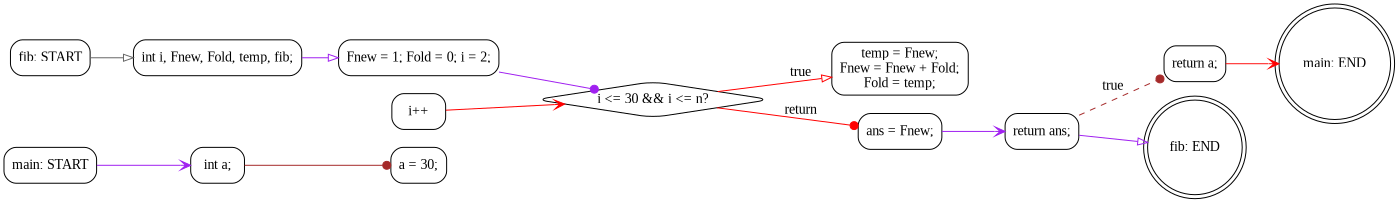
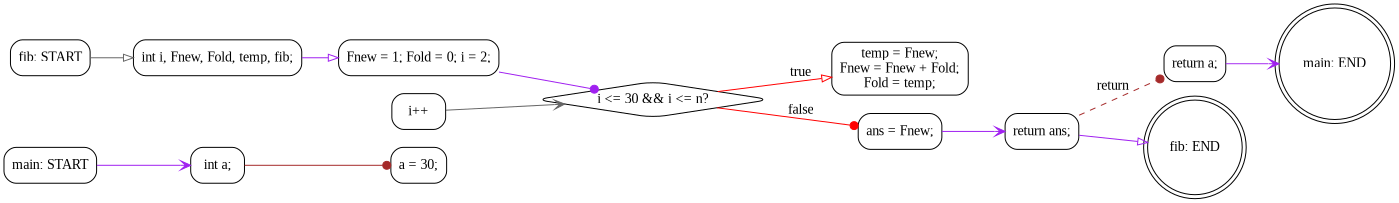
(1247, 64) -> (1247, 64)
(1113, 86) -> (1113, 86)
(500, 107) -> (500, 107)
(801, 110) -> (801, 110)
